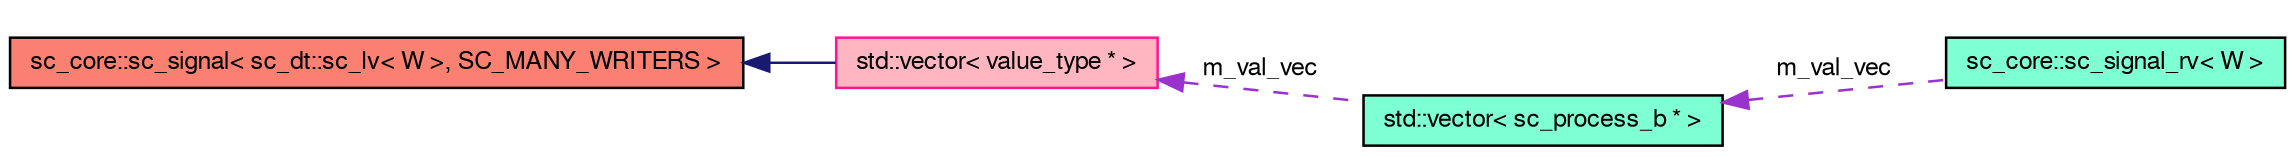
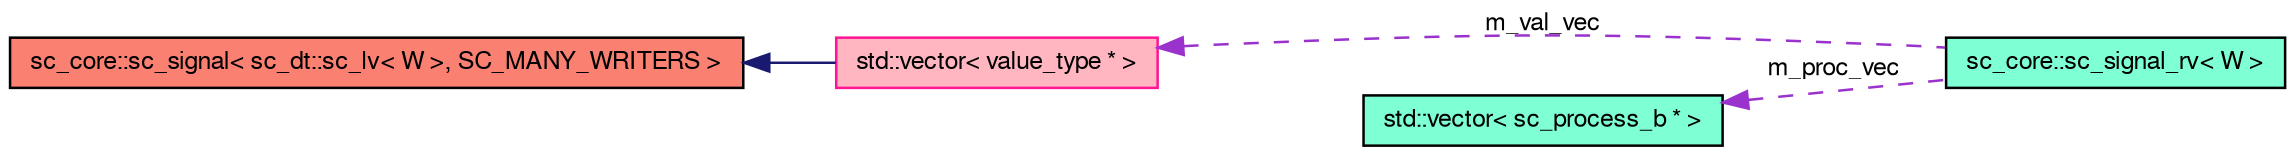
(1834, 69) -> (1834, 69)
(1273, 92) -> (1564, 35)
